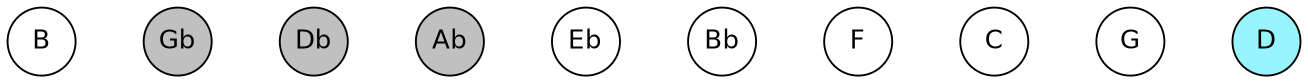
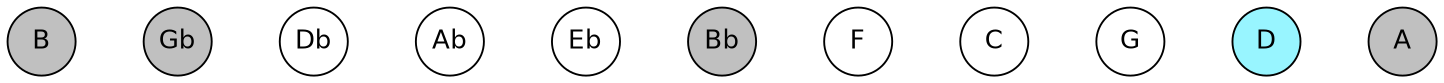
(42, 42) -> (42, 42)
(314, 42) -> (314, 42)
(450, 42) -> (450, 42)
(722, 42) -> (722, 42)
none -> (1403, 42)
